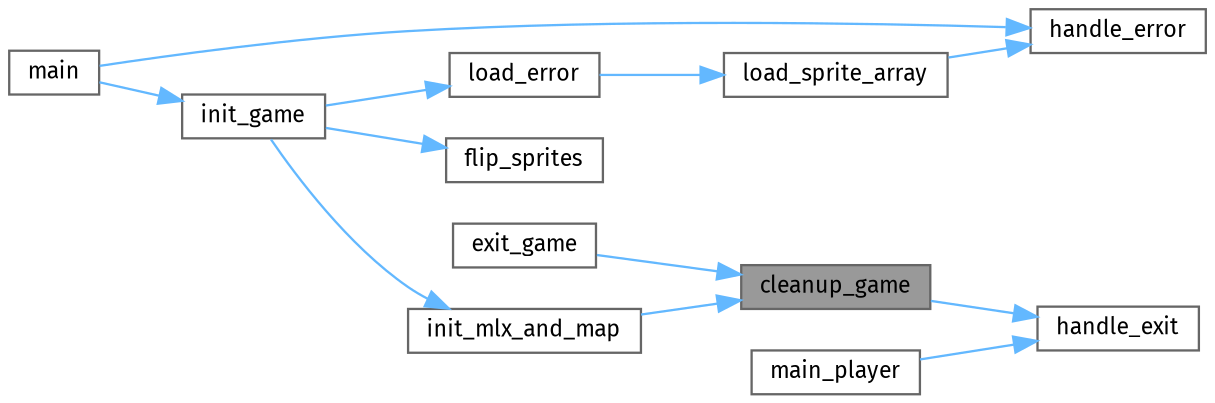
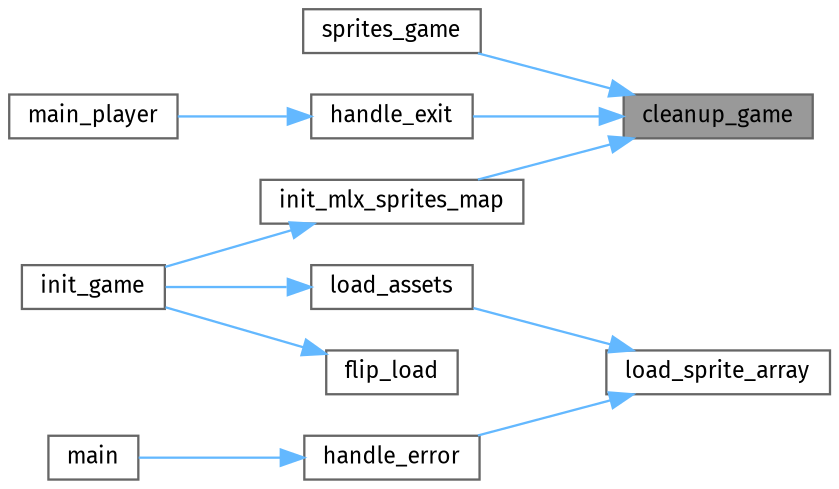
(978, 53) -> (544, 418)
(525, 75) -> (392, 287)
(129, 89) -> none
(525, 160) -> (392, 372)
(525, 246) -> (392, 31)
(972, 307) -> (536, 116)
(525, 331) -> (392, 202)
